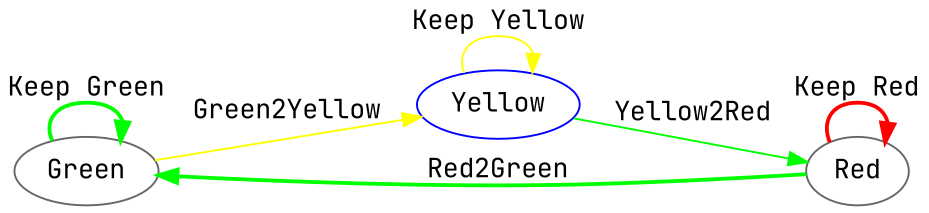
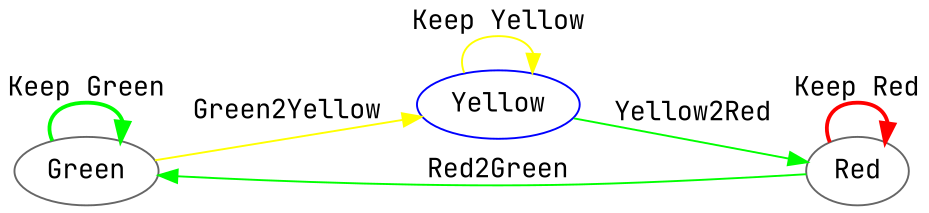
(492, 185) -> (492, 185)
